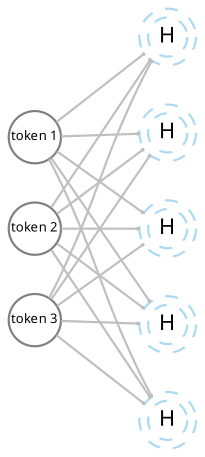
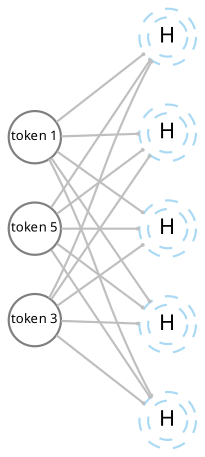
(35, 229) -> (35, 229)
